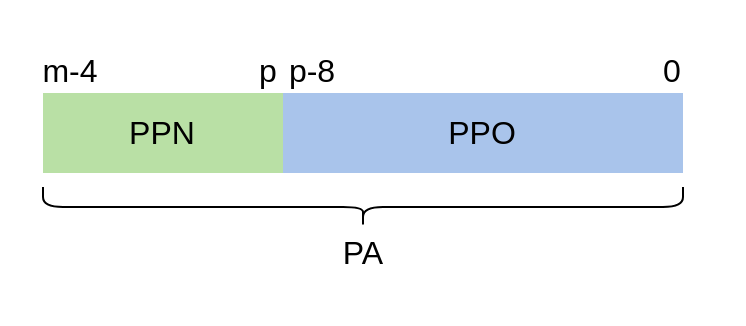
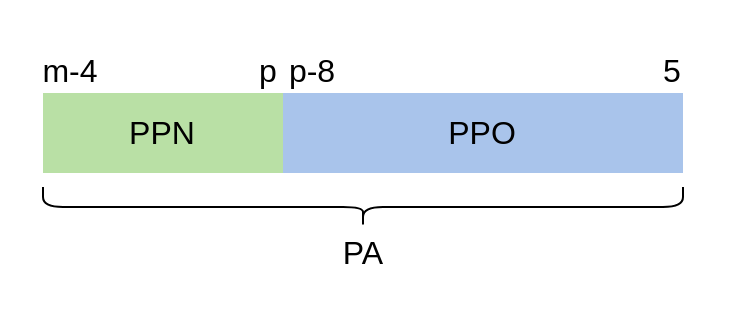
(673, 71) -> (673, 71)
